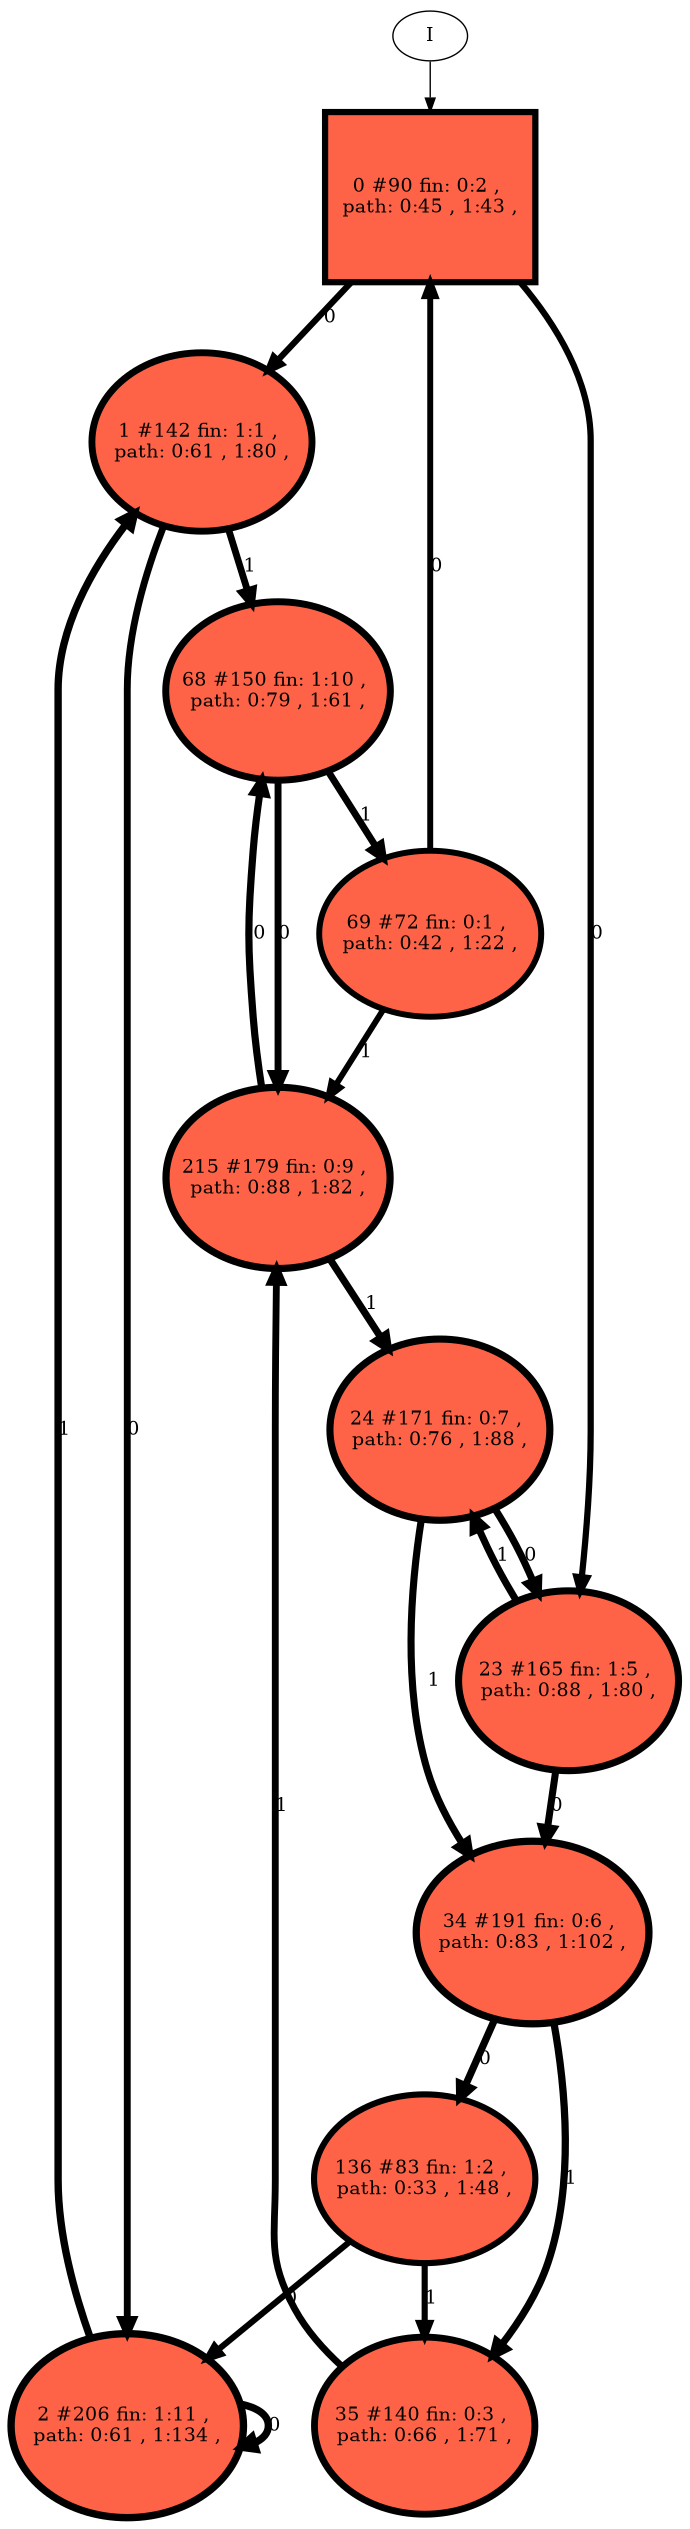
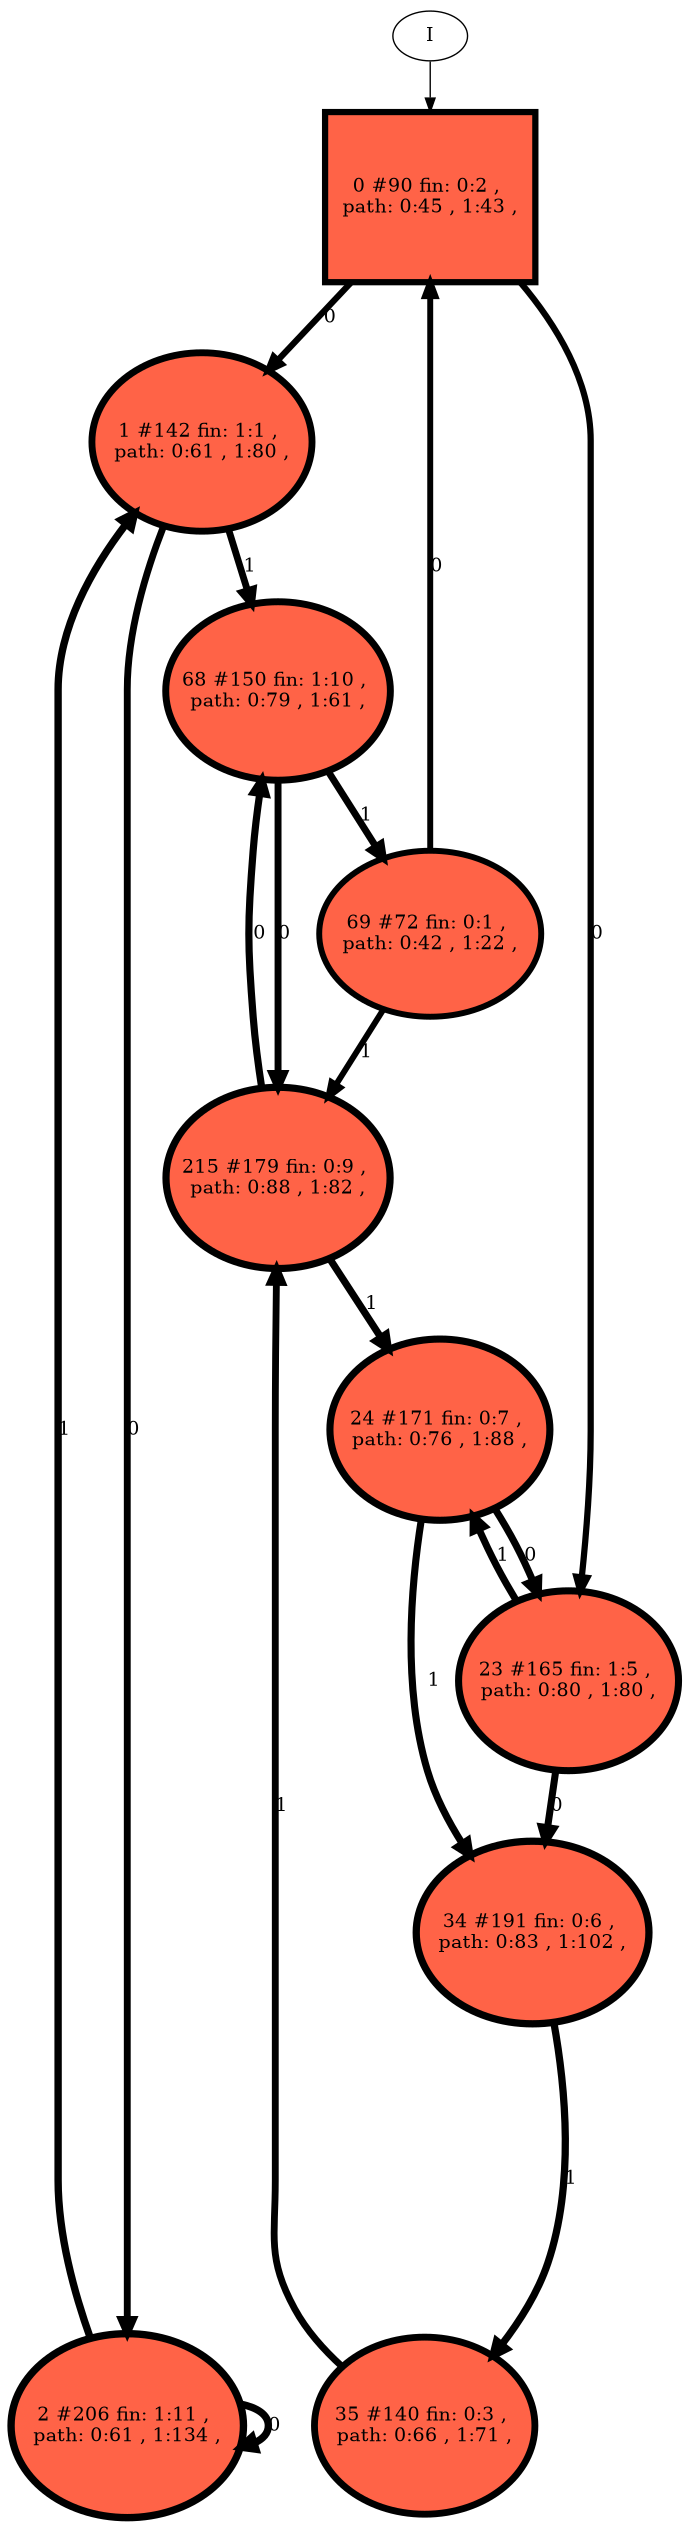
(569, 1681) -> (569, 1681)
(425, 2179) -> none
